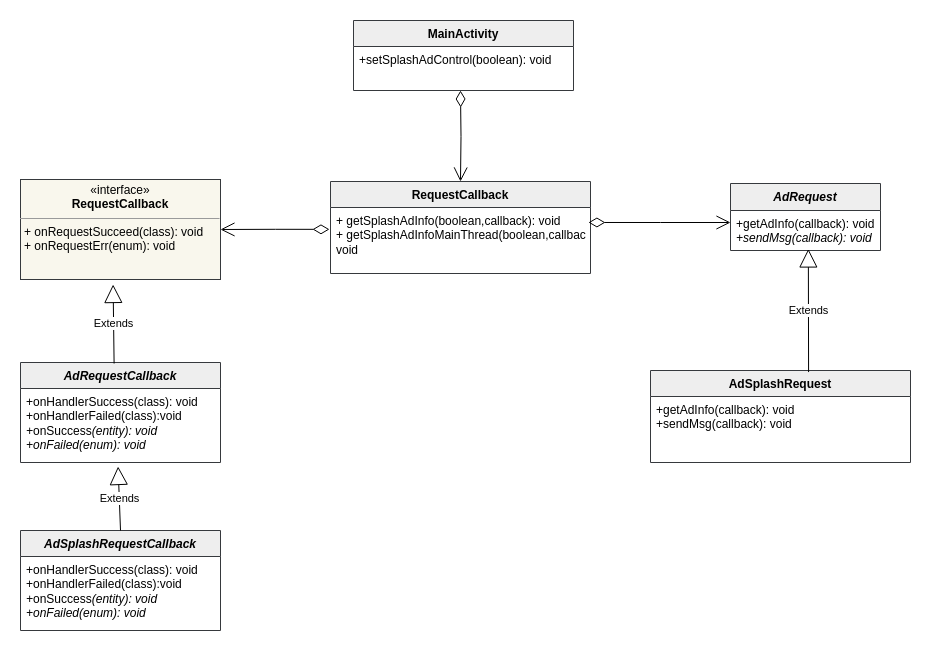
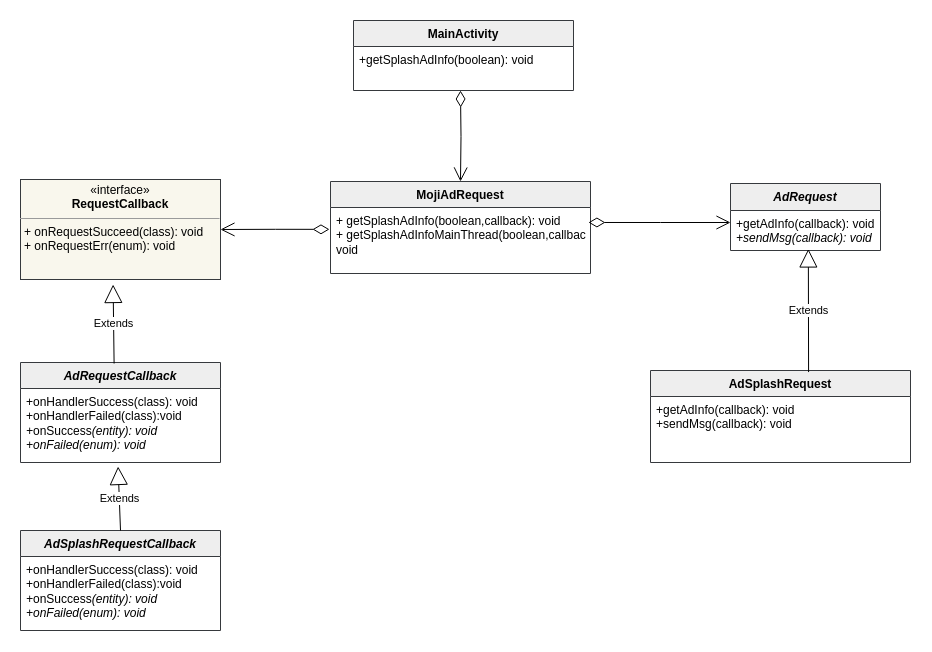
(464, 61) -> (456, 61)
(461, 196) -> (461, 196)
